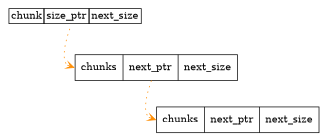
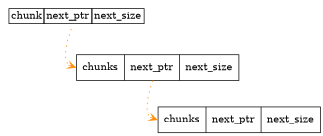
(67, 16) -> (68, 16)
